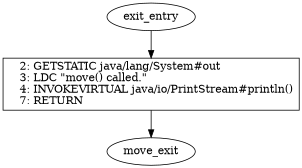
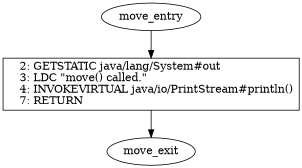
(151, 17) -> (151, 17)
